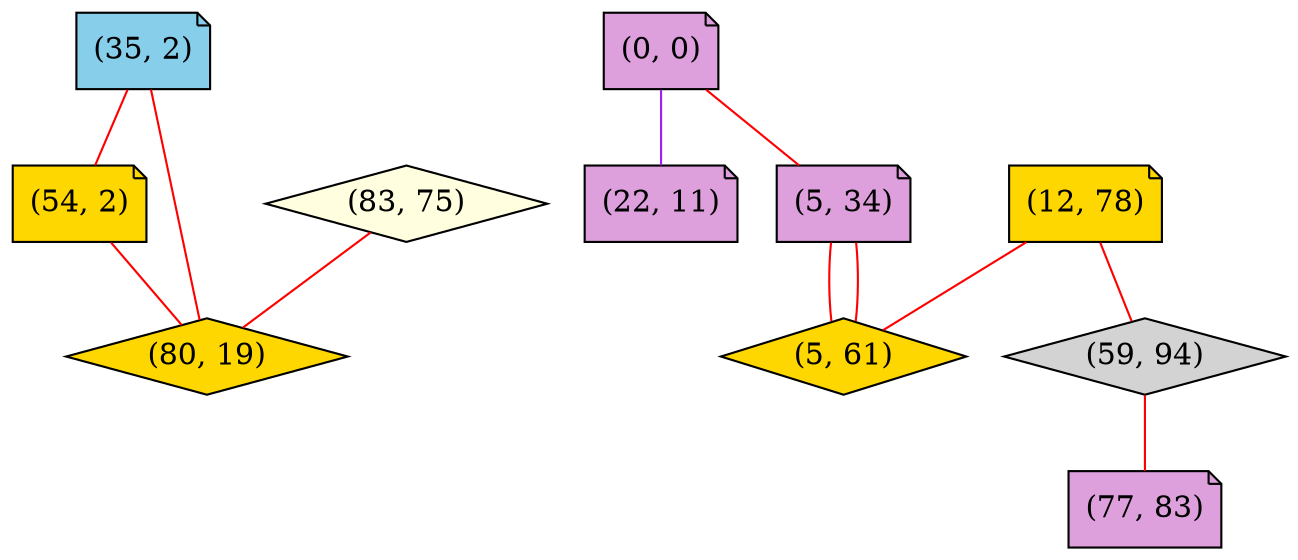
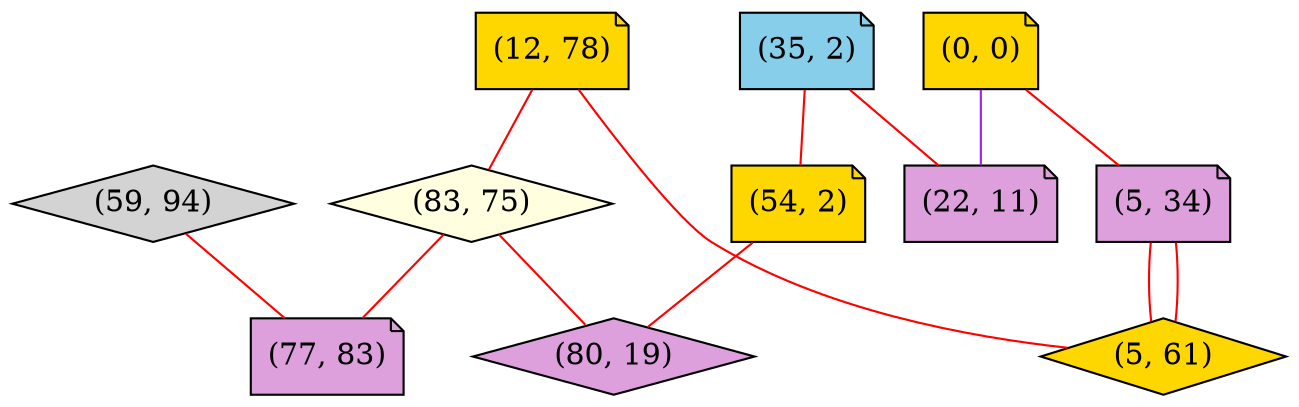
(661, 51) -> (981, 51)
(175, 205) -> (894, 128)
none -> (403, 276)
(1116, 282) -> (511, 130)
(207, 357) -> (614, 357)
